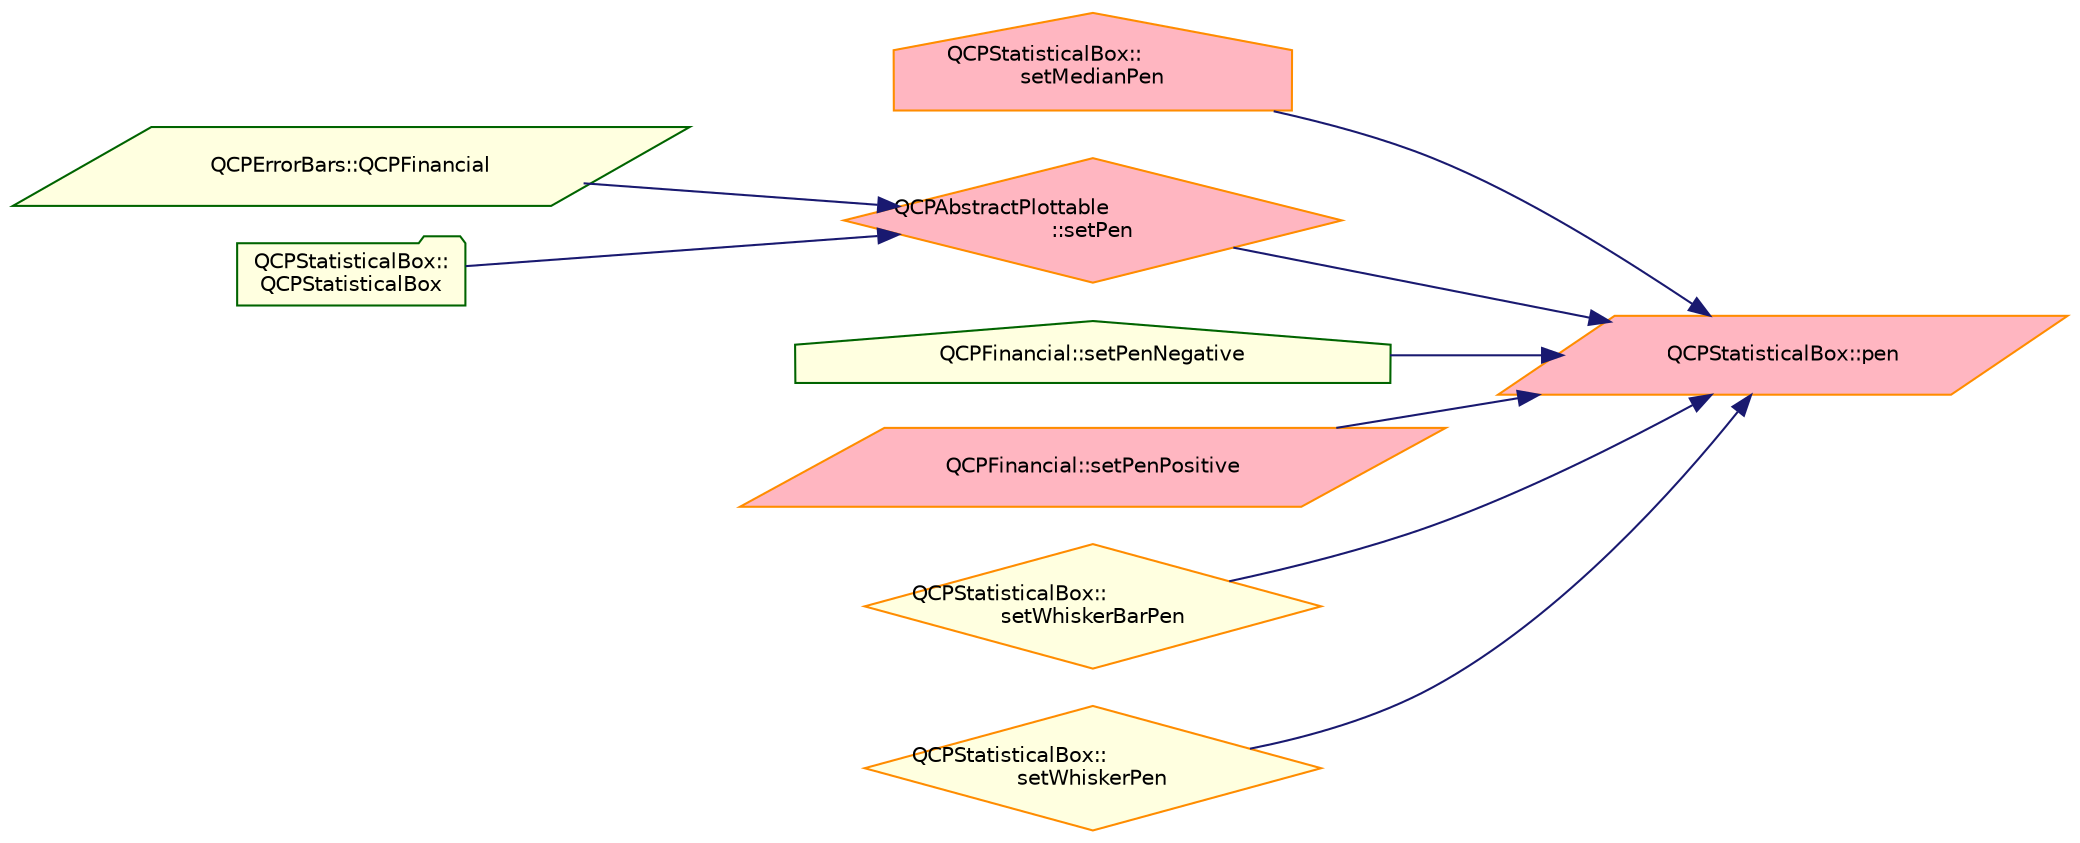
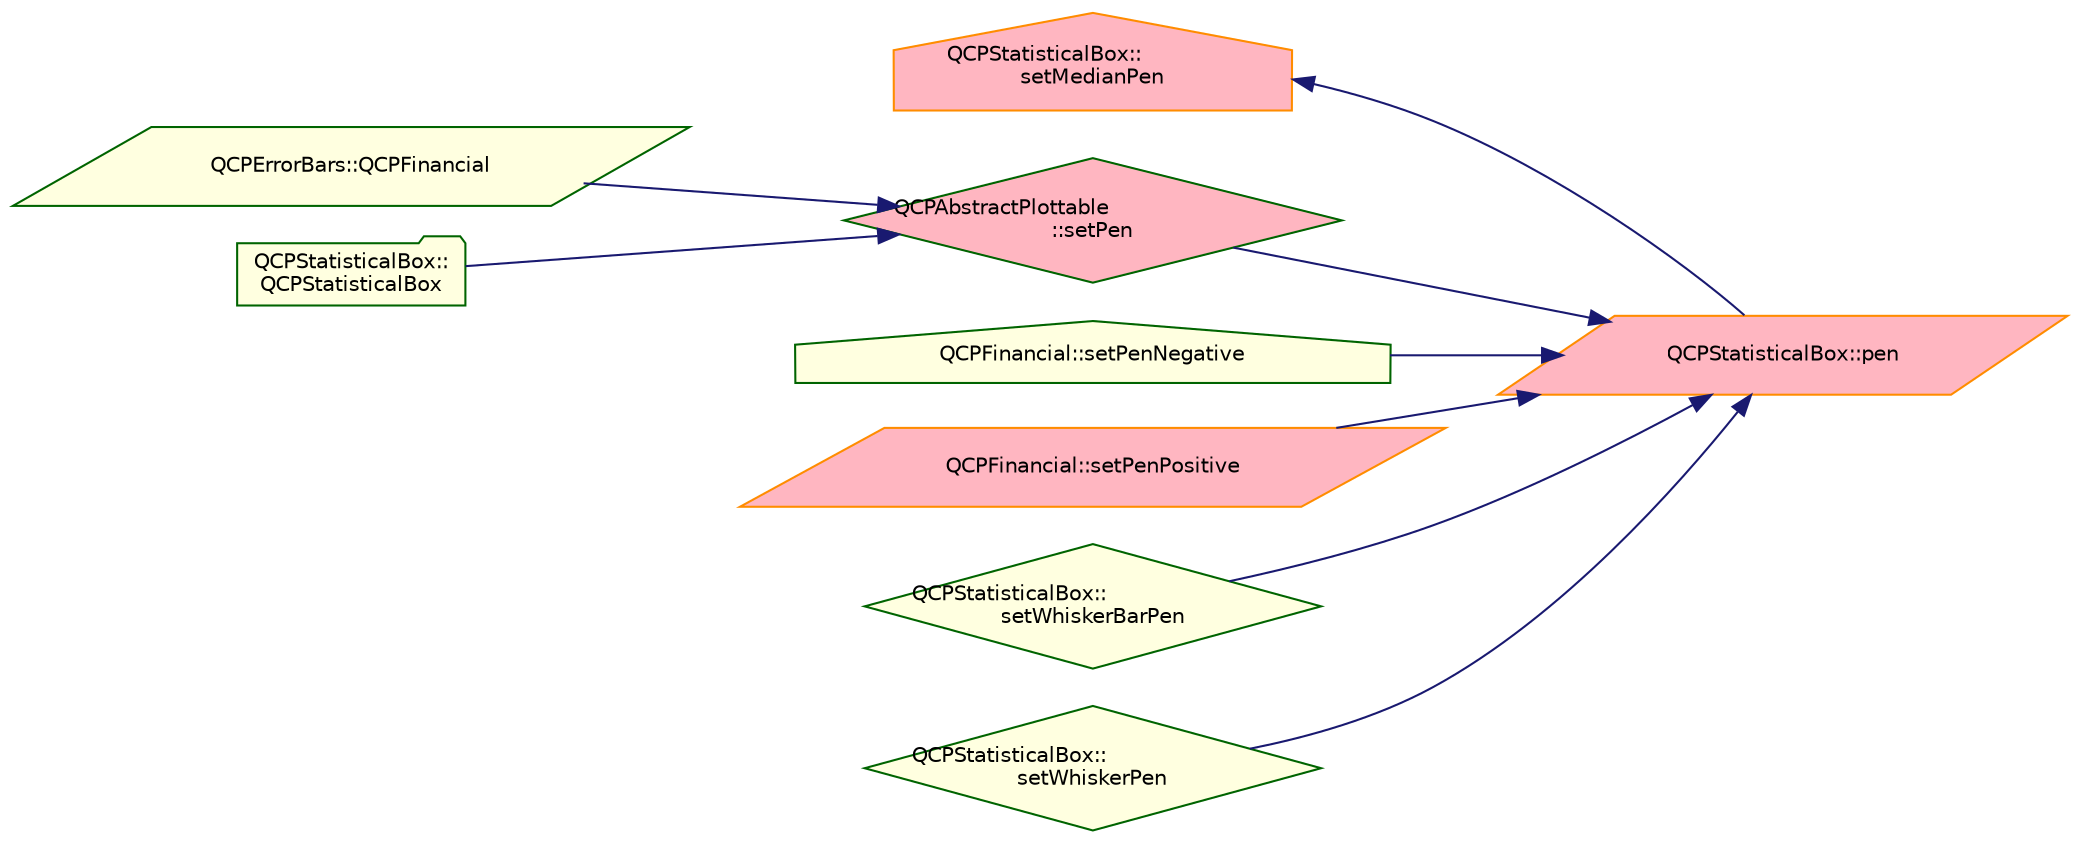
(1493, 186) -> (1542, 175)
(1093, 220) -> (1093, 220)
(1093, 606) -> (1093, 606)
(1093, 768) -> (1093, 768)
